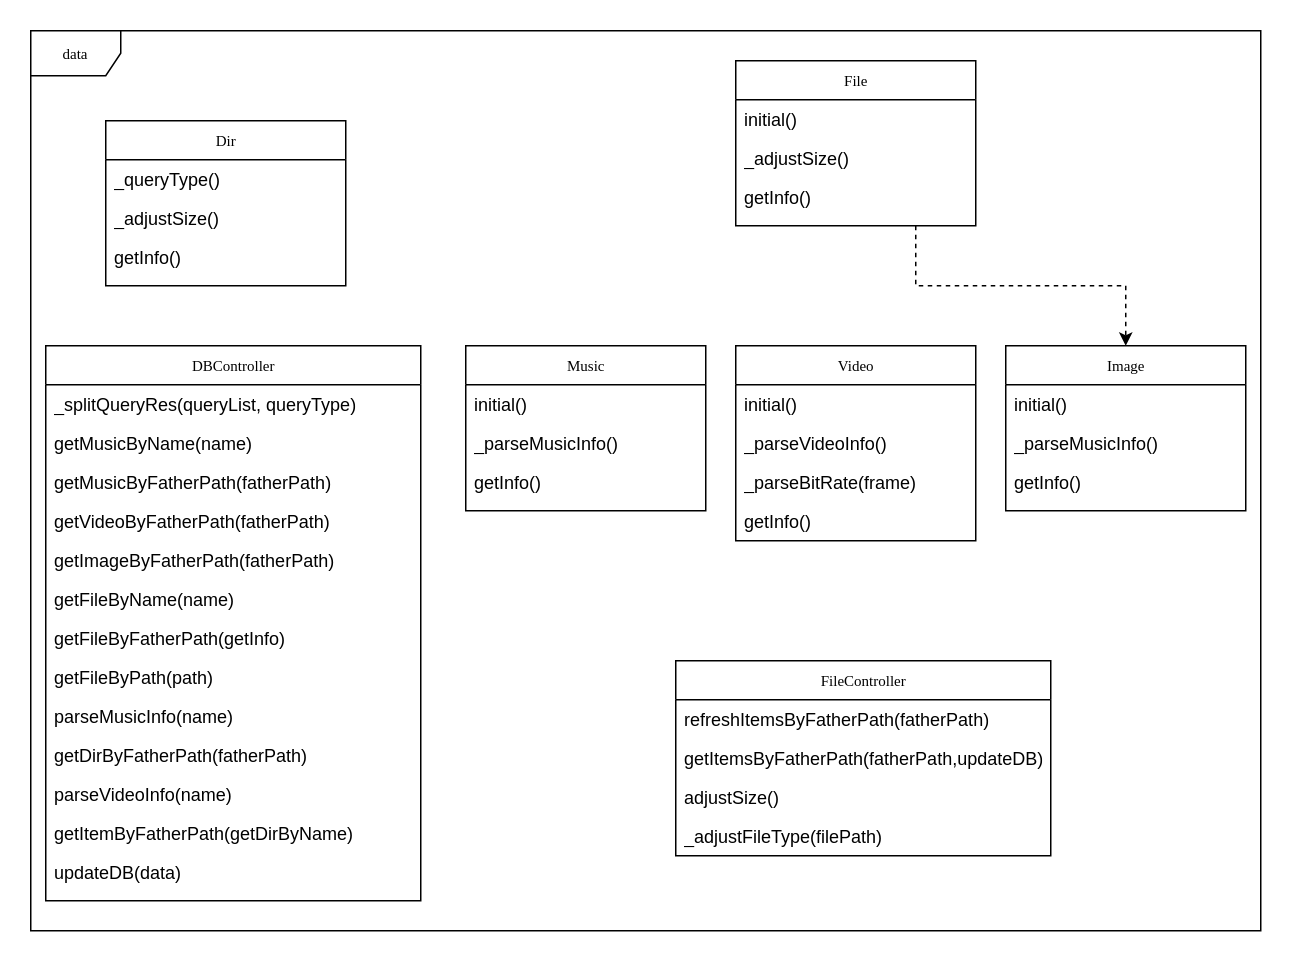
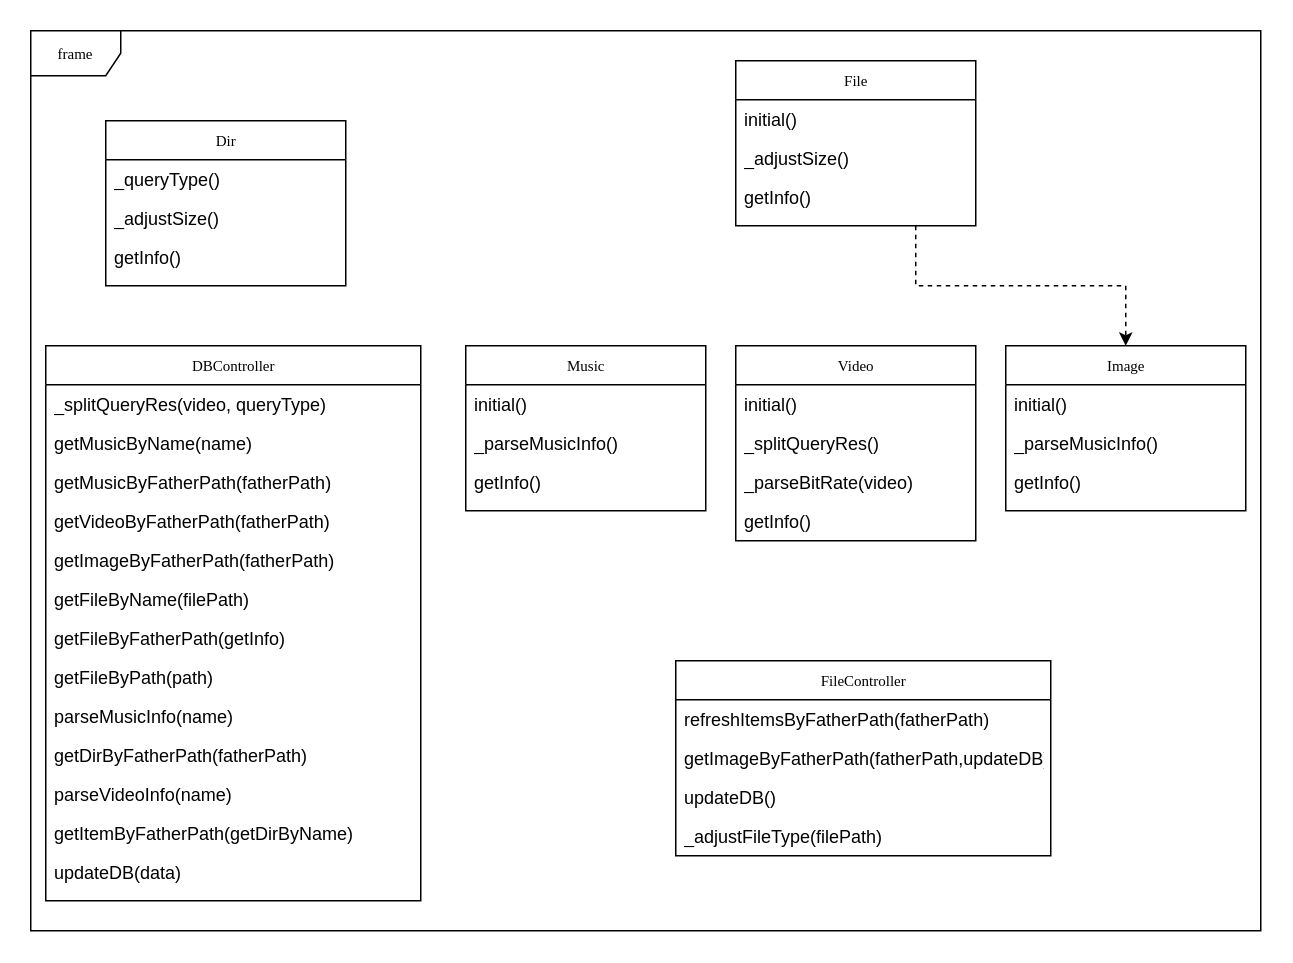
(76, 53) -> (76, 53)
(224, 406) -> (204, 406)
(828, 445) -> (821, 445)
(843, 484) -> (841, 484)
(146, 601) -> (161, 601)
(865, 771) -> (865, 771)
(743, 799) -> (735, 799)
